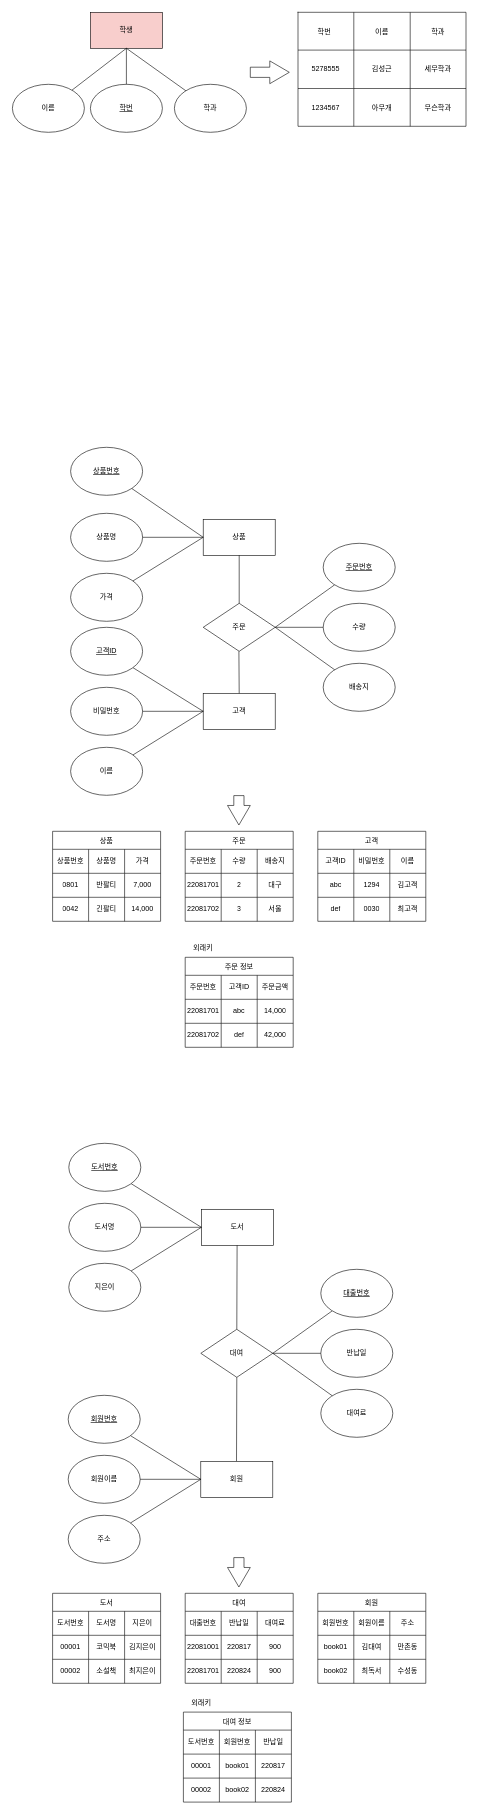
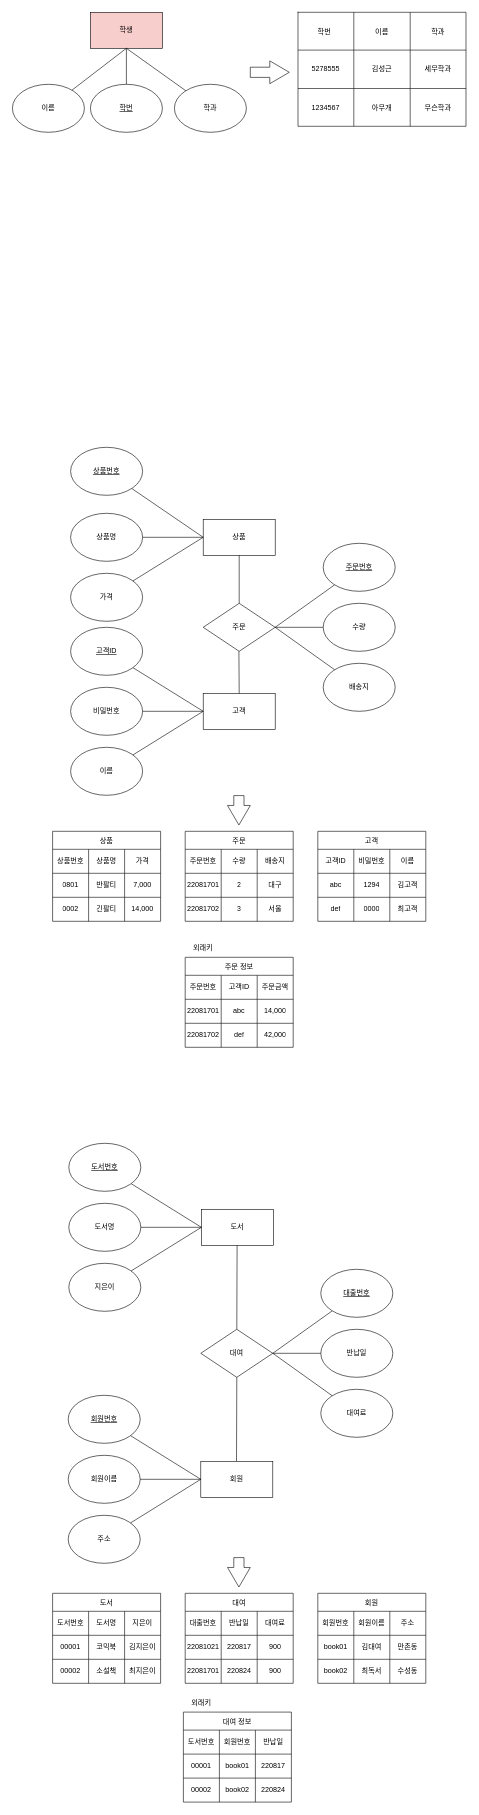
(71, 909) -> (71, 909)
(372, 909) -> (372, 909)
(203, 1647) -> (203, 1647)
